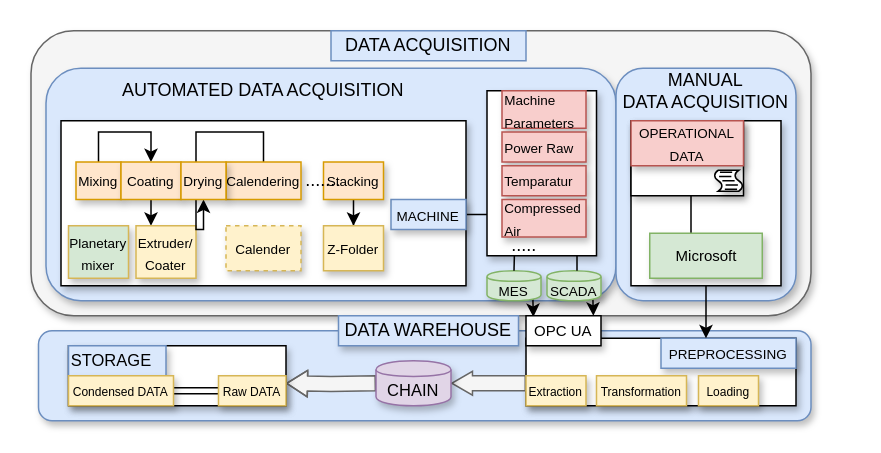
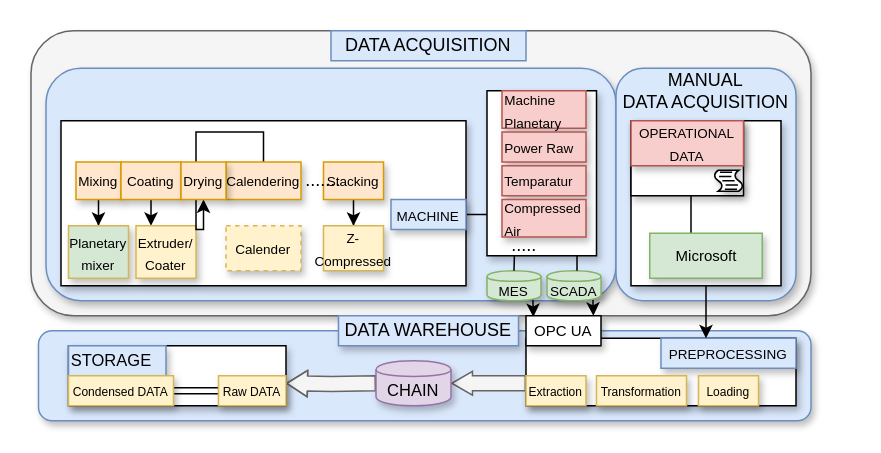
(263, 91) -> none
(545, 110) -> (545, 110)
(119, 132) -> (98, 218)
(353, 248) -> (353, 248)
